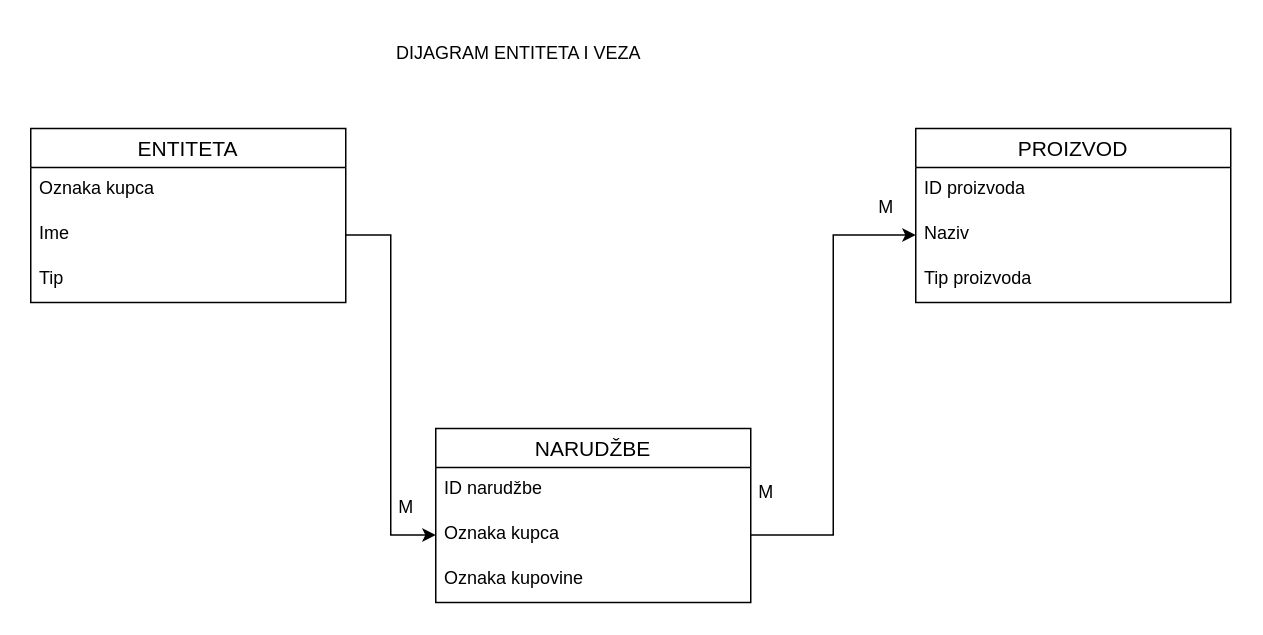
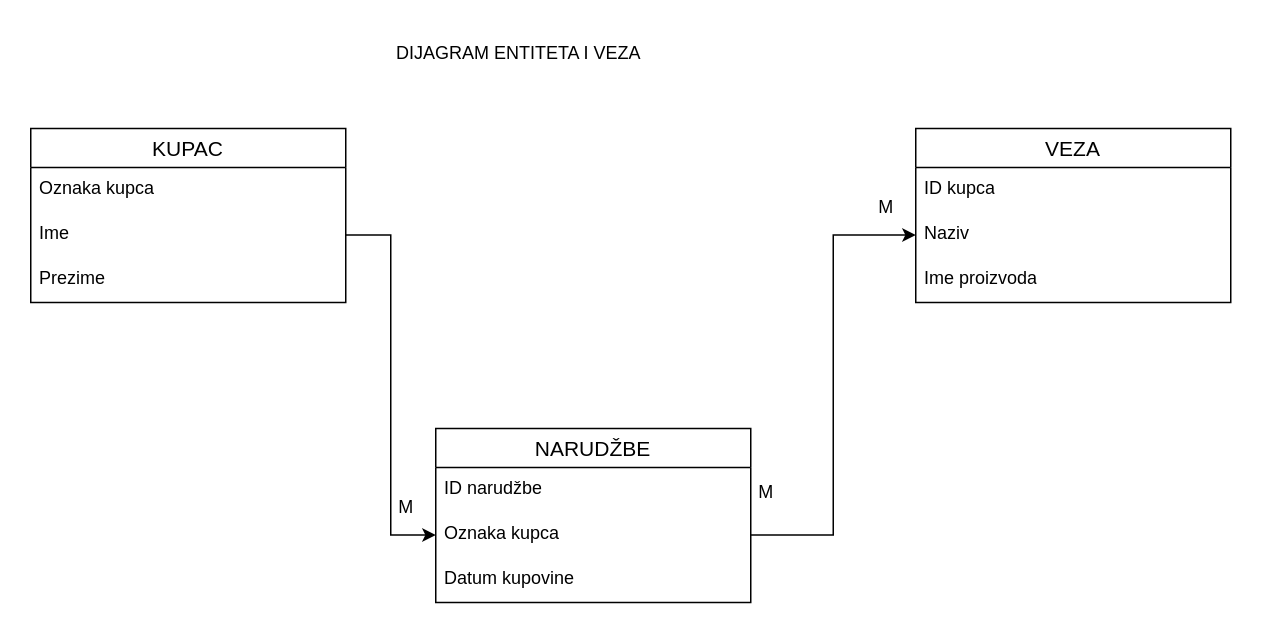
(188, 149) -> (188, 149)
(1073, 149) -> (1073, 149)
(981, 189) -> (963, 189)
(53, 279) -> (73, 279)
(983, 279) -> (986, 279)
(516, 579) -> (511, 579)
